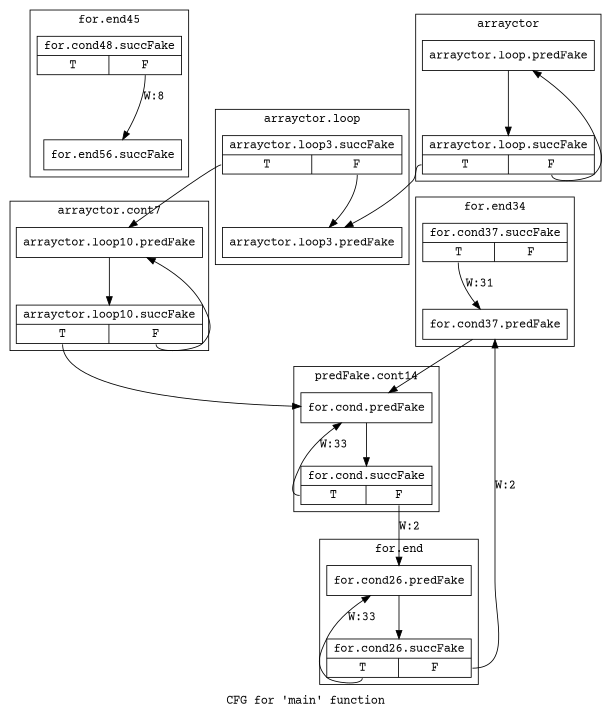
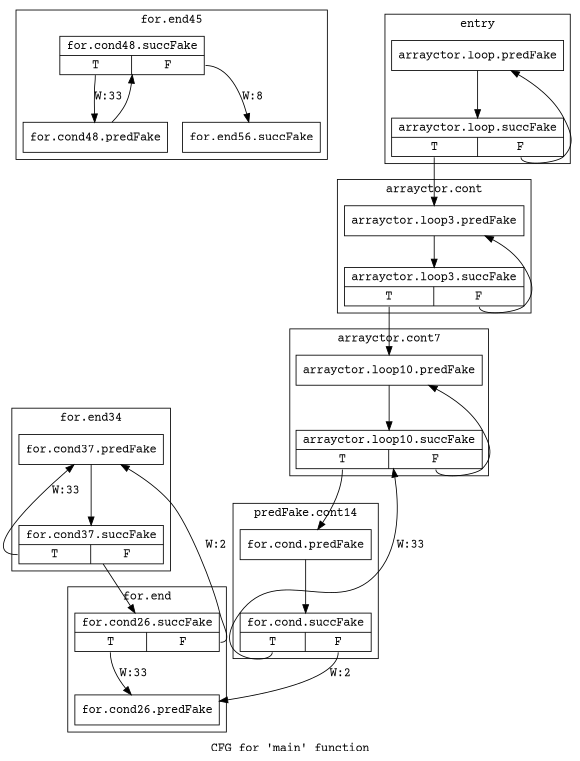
(508, 24) -> (478, 24)
(312, 119) -> (434, 189)
none -> (95, 137)
none -> (434, 248)
(480, 283) -> (66, 490)
(438, 361) -> (91, 491)
(304, 459) -> (316, 592)
(399, 613) -> (115, 582)
